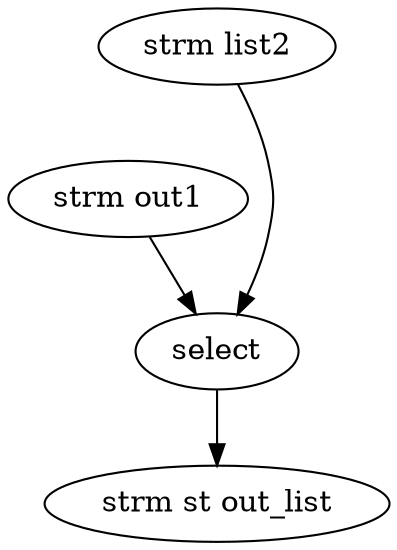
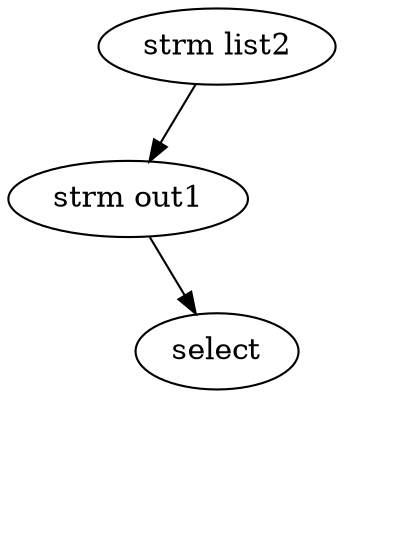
(273, 189) -> (178, 114)
(217, 504) -> none
